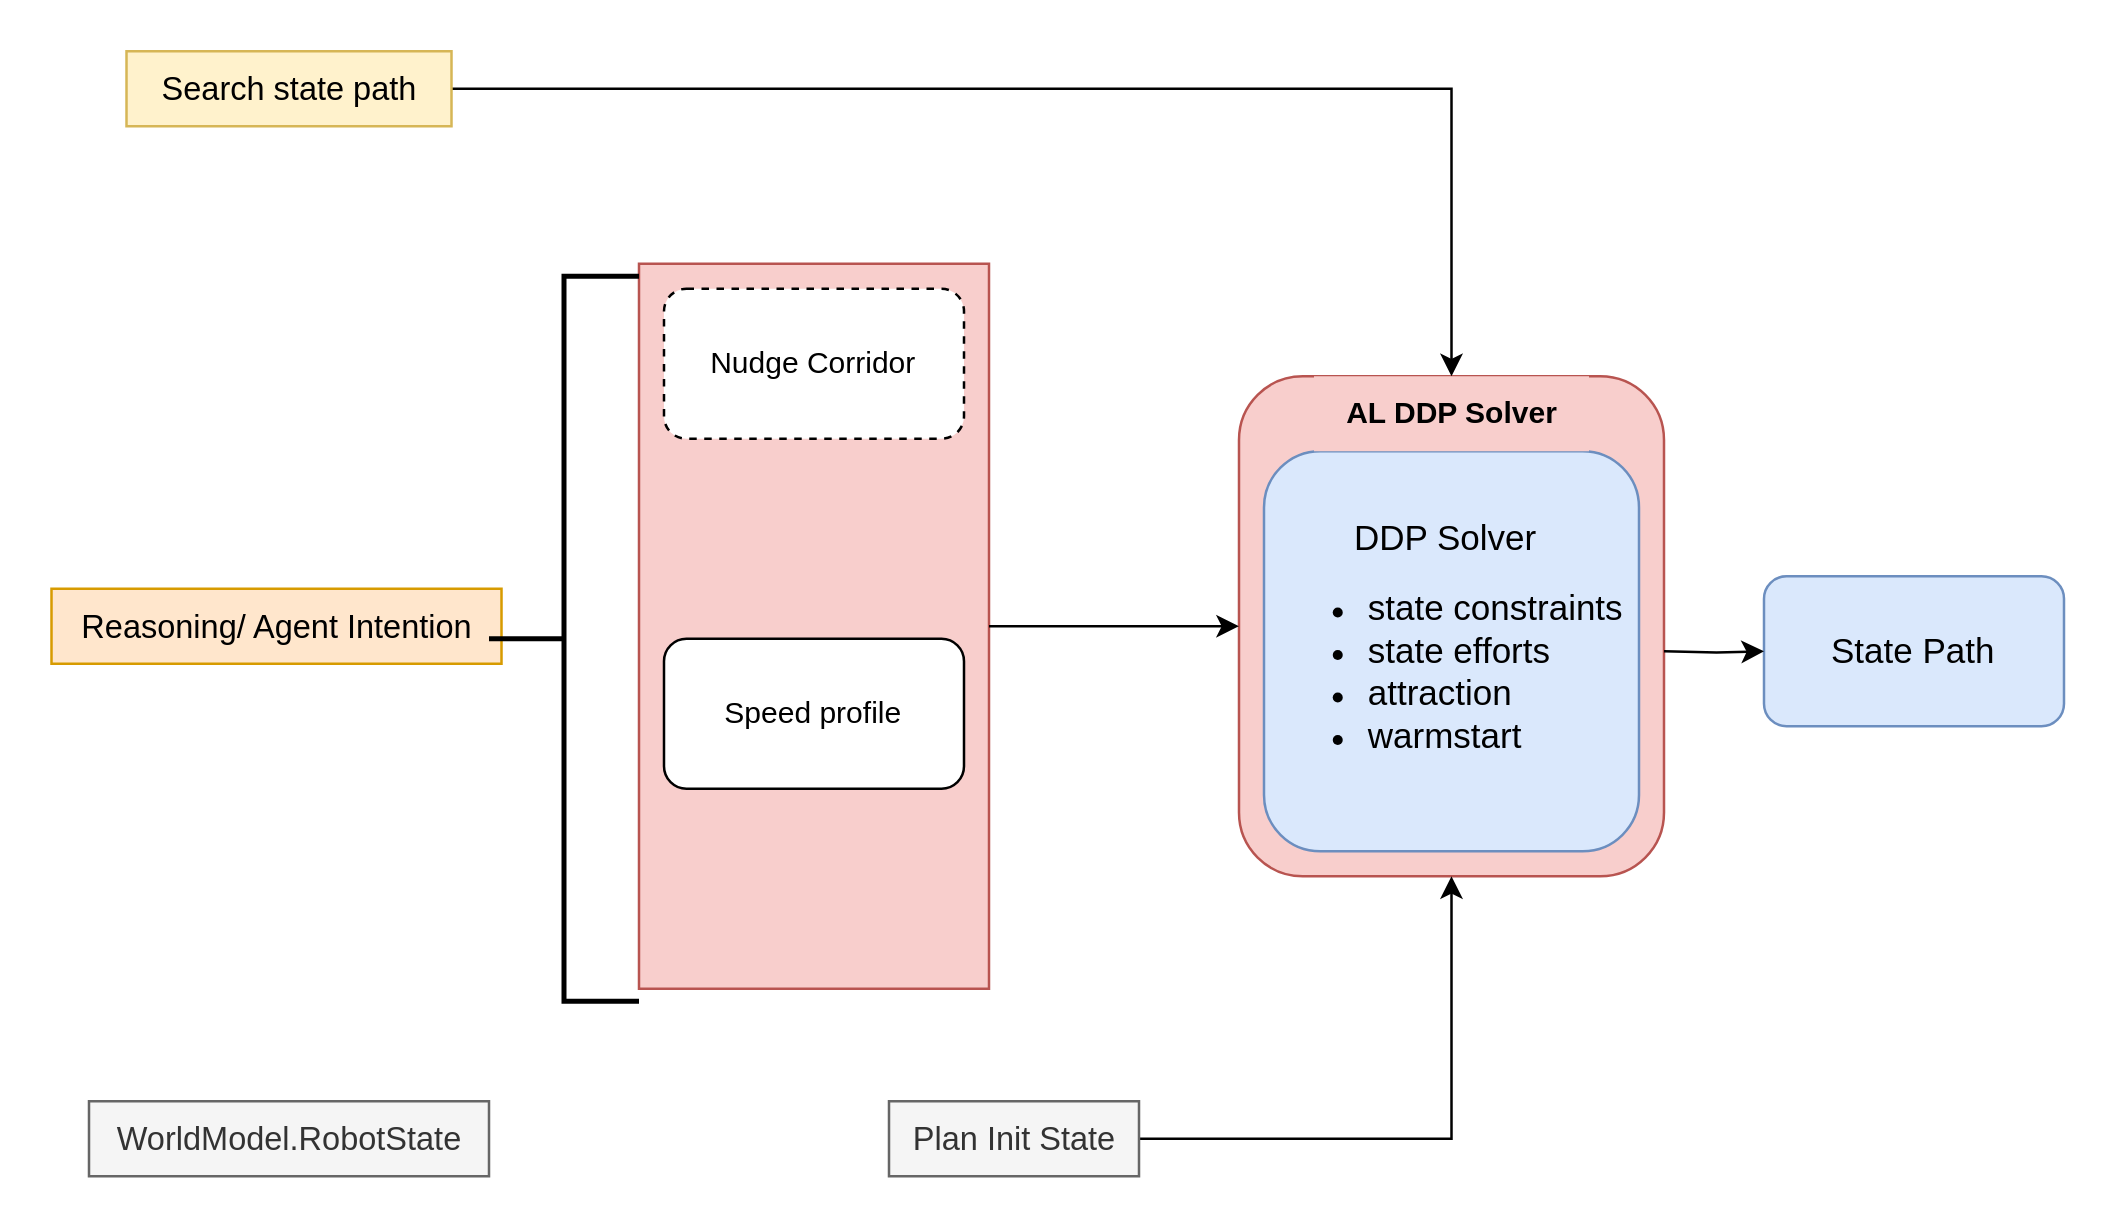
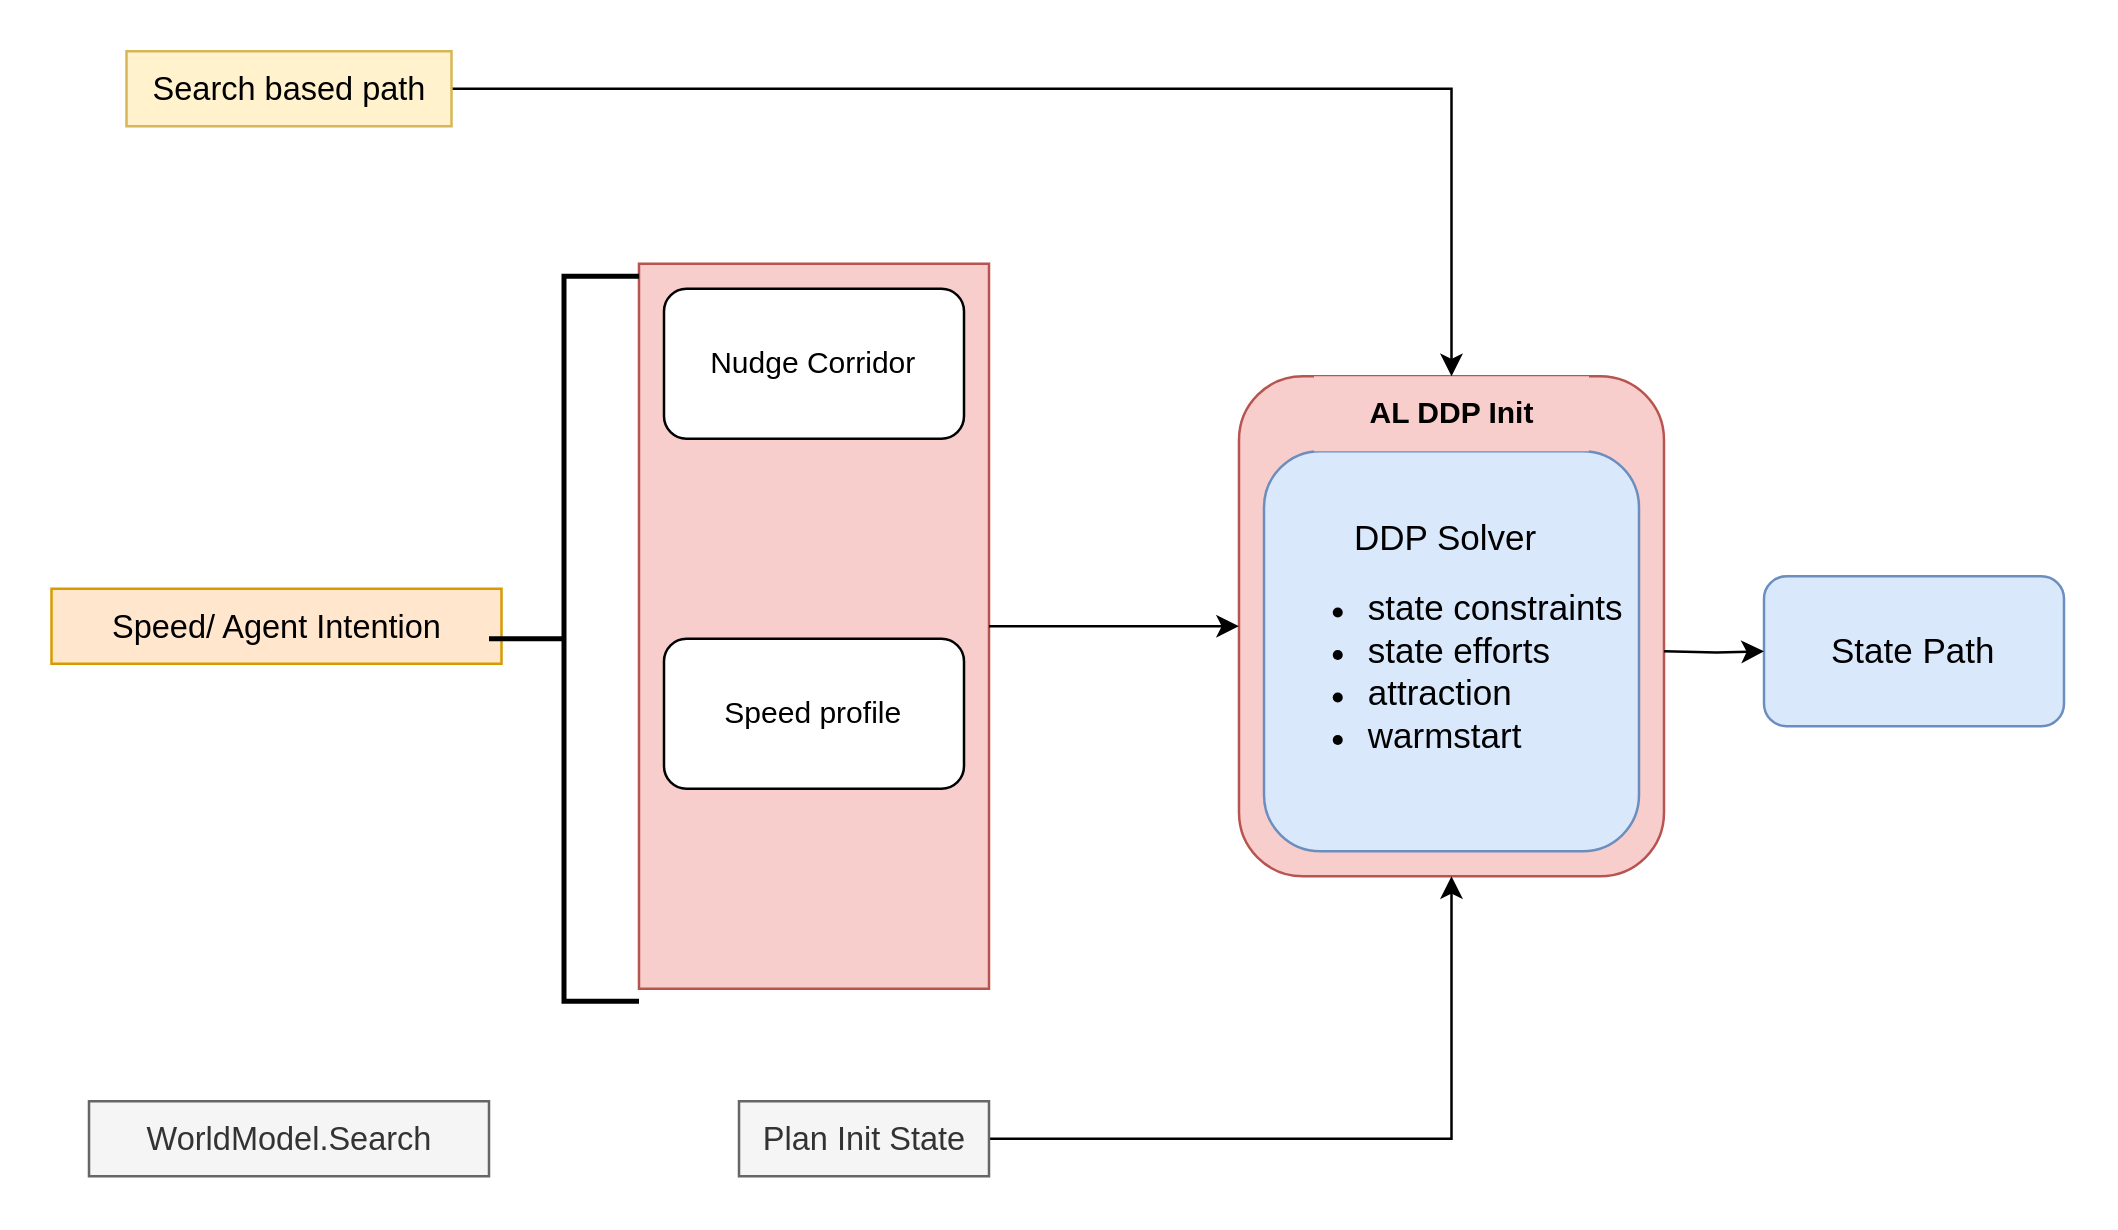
(290, 89) -> (290, 89)
(814, 364) -> (814, 364)
(1453, 414) -> (1453, 414)
(278, 626) -> (278, 626)
(290, 1139) -> (290, 1139)
(1014, 1139) -> (864, 1139)
